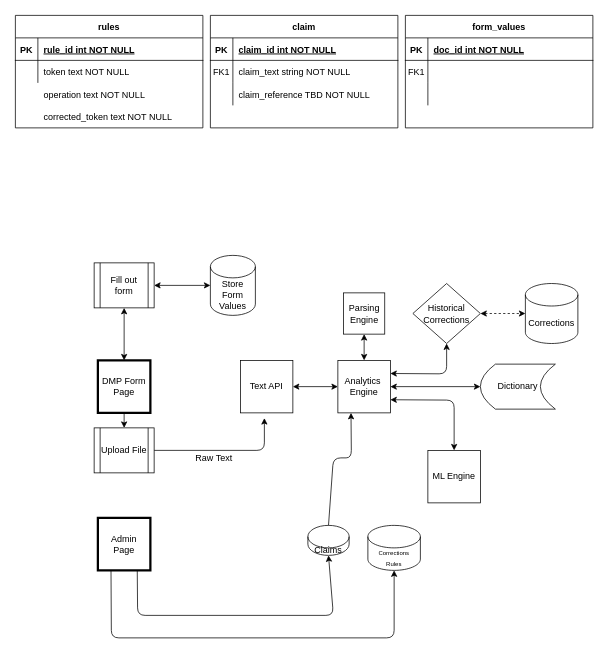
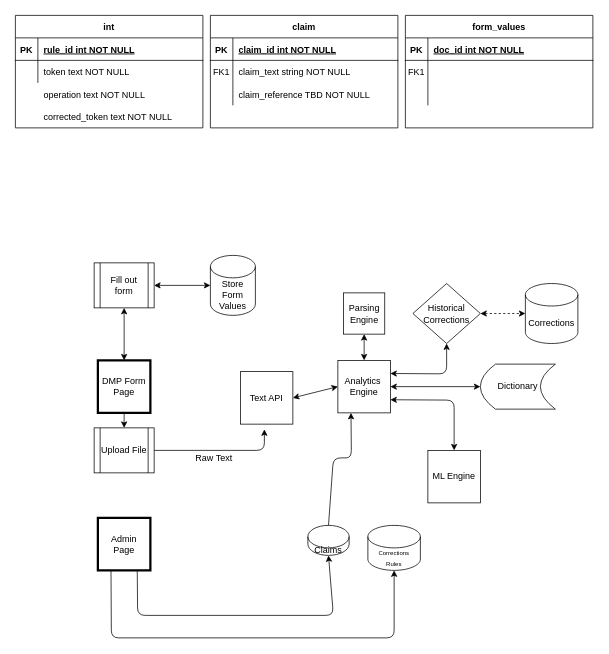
(109, 27) -> (109, 27)
(267, 387) -> (267, 398)
